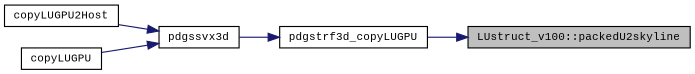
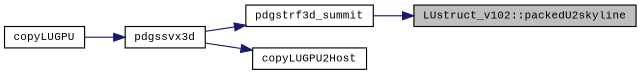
(133, 27) -> (223, 46)
(354, 37) -> (310, 16)
(579, 37) -> (525, 16)
